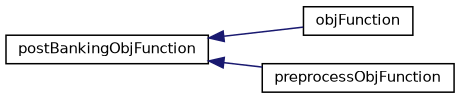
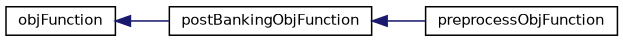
(264, 32) -> (150, 21)
